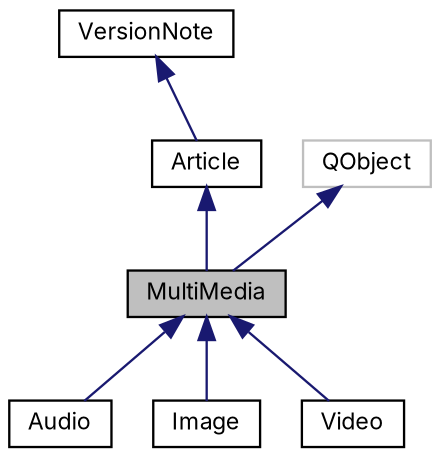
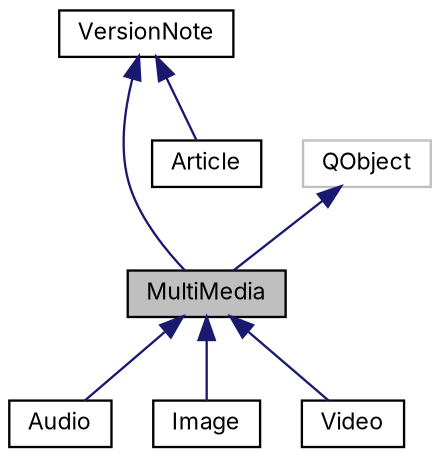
(207, 241) -> (129, 183)
